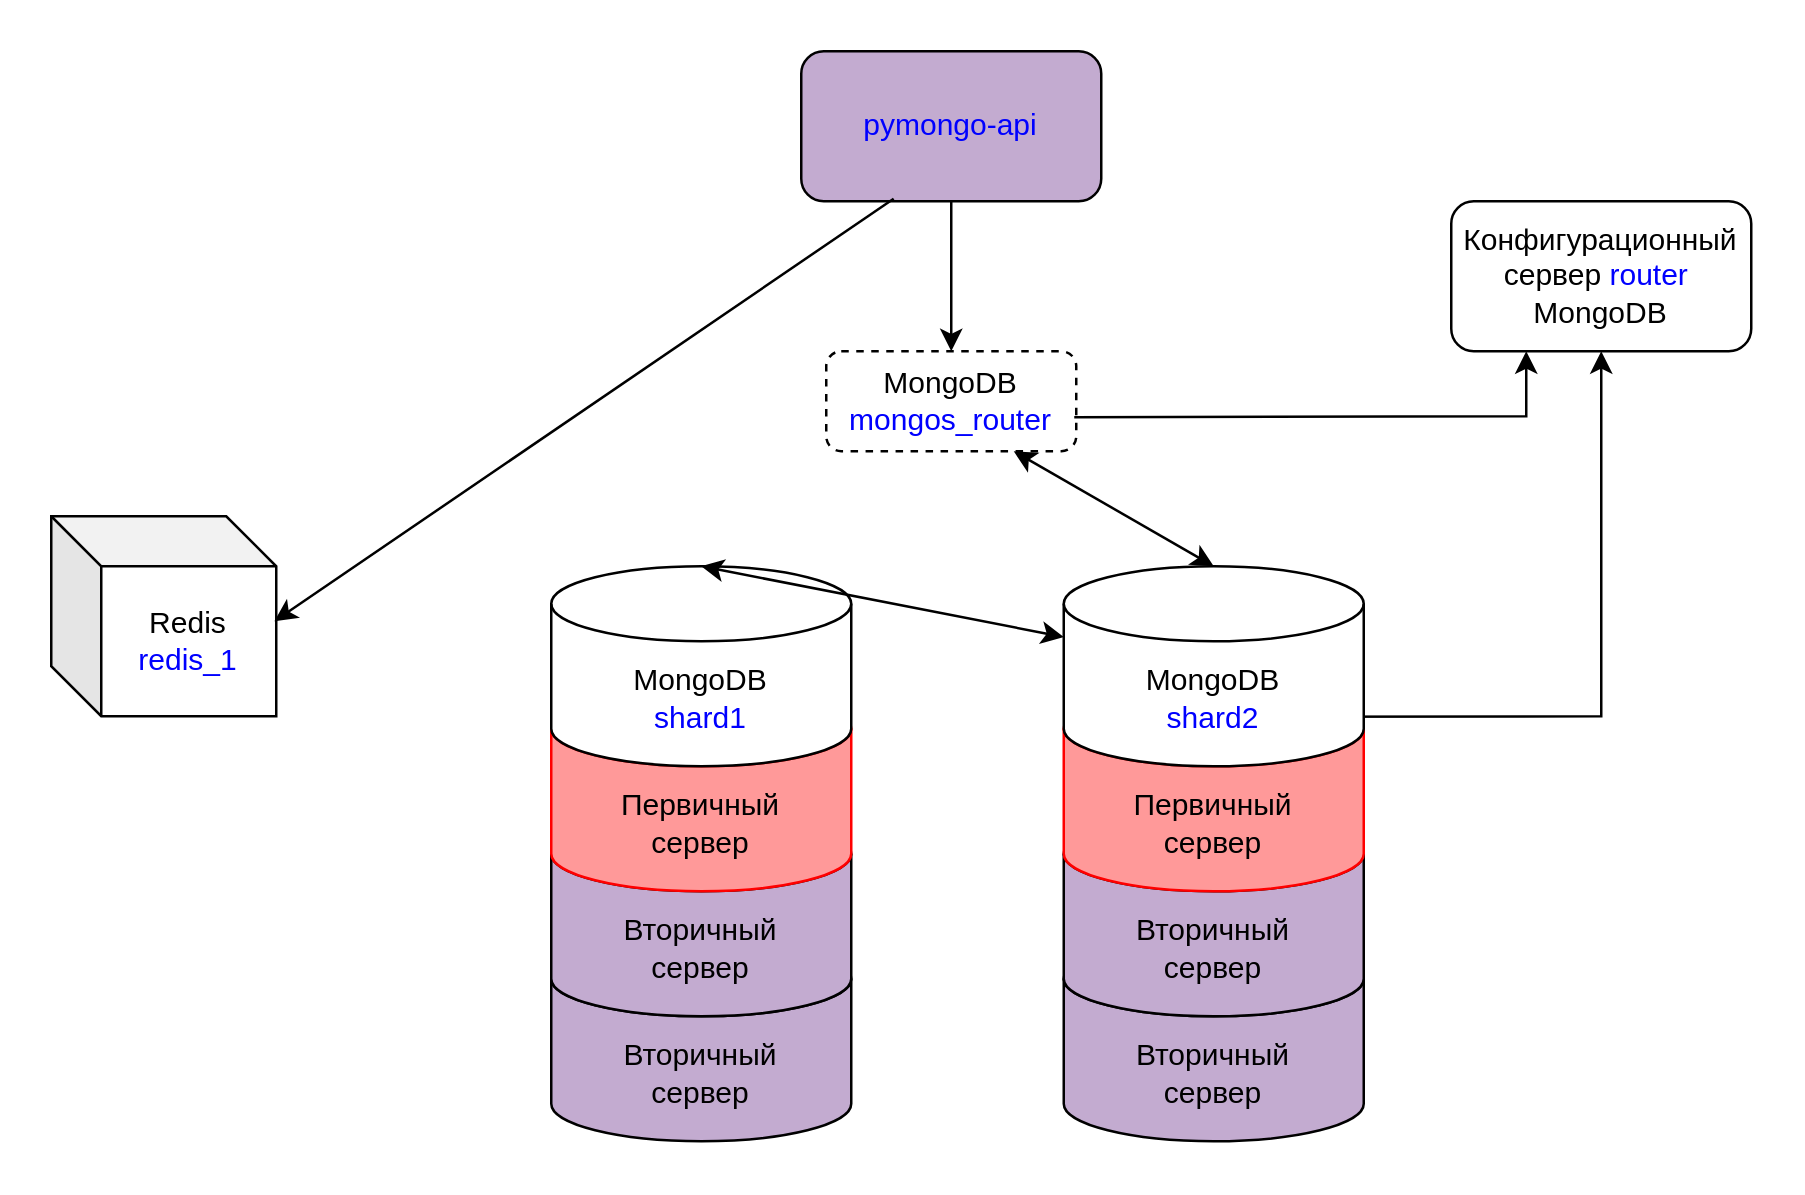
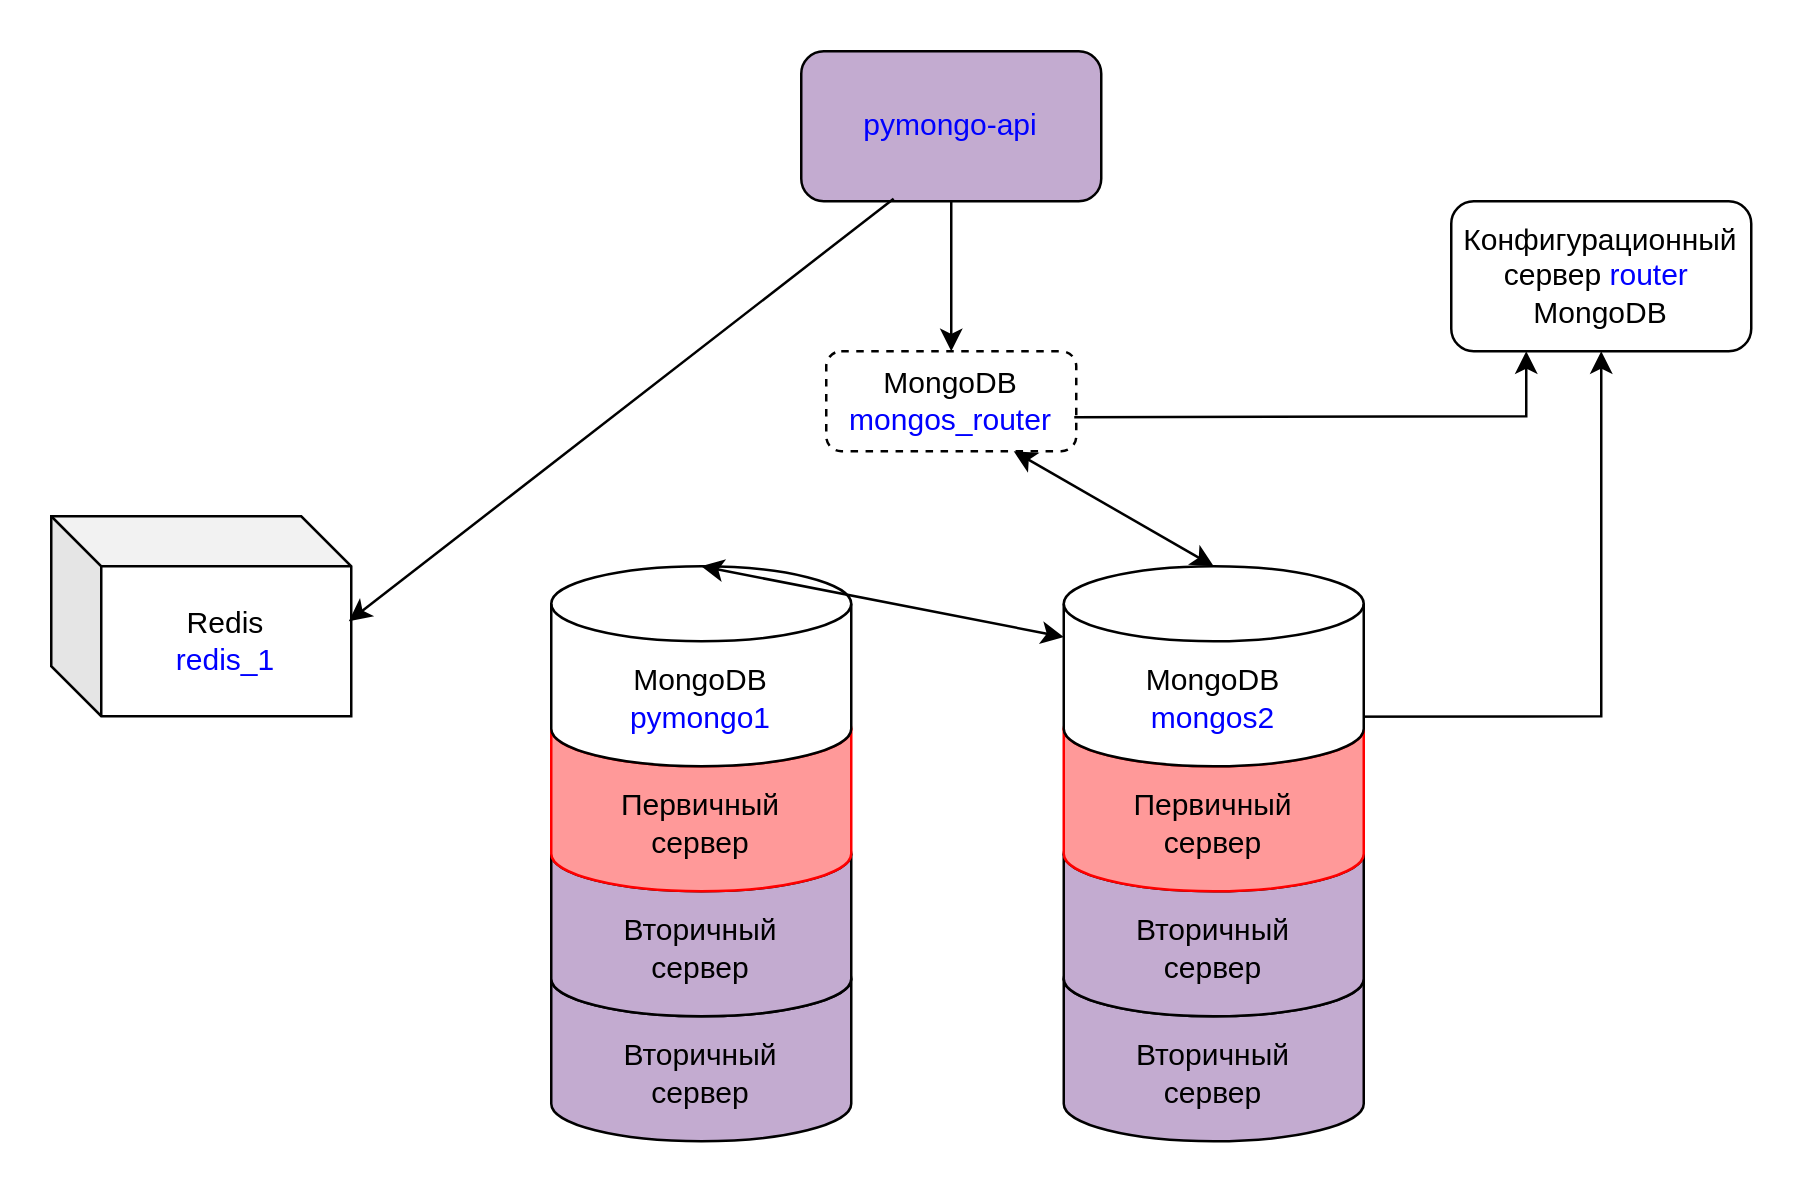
(164, 616) -> (201, 616)
(701, 699) -> (701, 699)
(1214, 699) -> (1214, 699)
